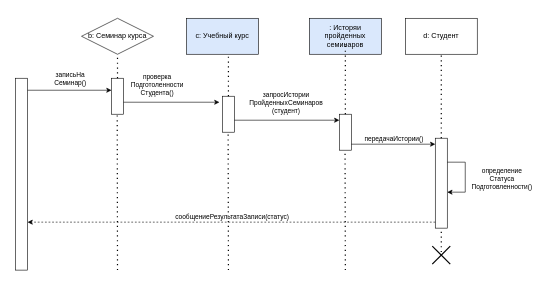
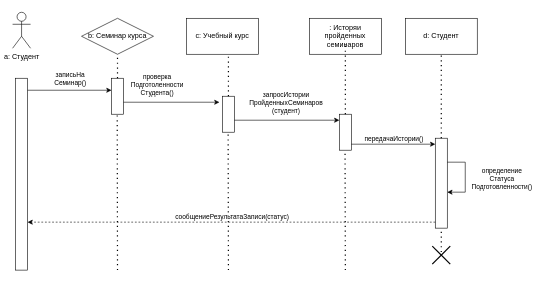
none -> (21, 30)
(222, 36) -> (222, 36)
(345, 36) -> (345, 36)
